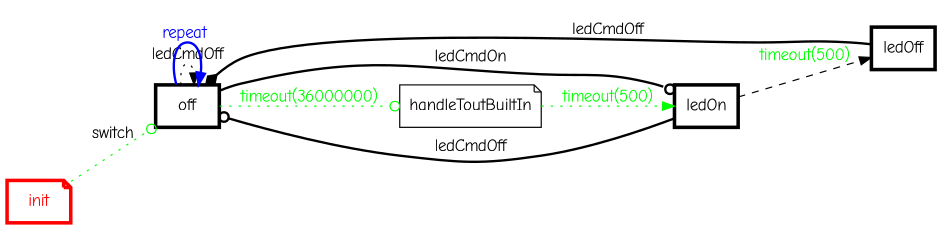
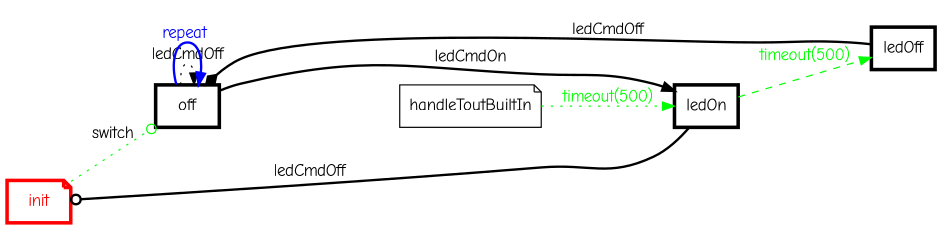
(441, 68) -> (441, 68)
(799, 79) -> (799, 79)
(305, 106) -> none
(452, 161) -> (391, 179)
